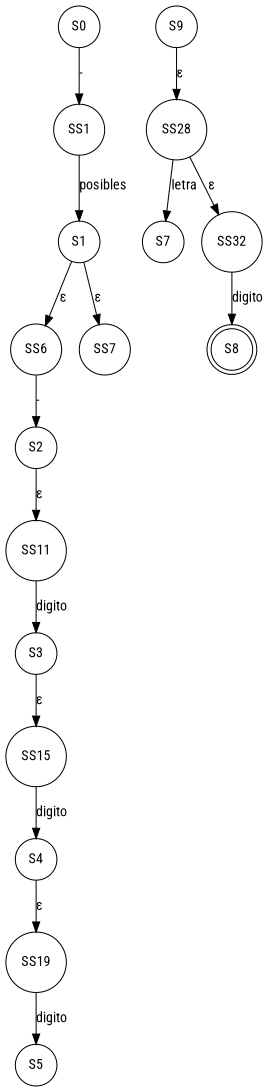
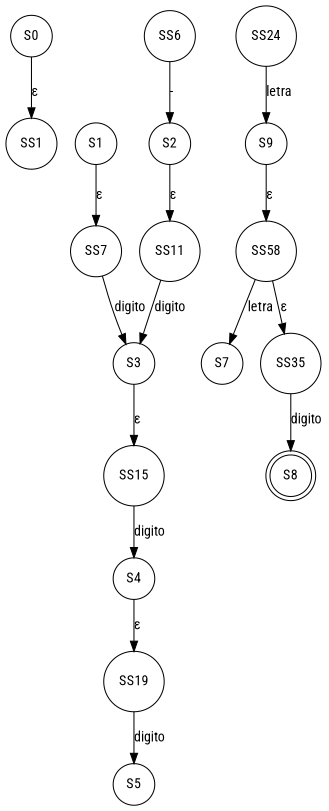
none -> (266, 36)
(81, 74) -> (35, 92)
(177, 130) -> (266, 251)
(79, 183) -> none
(232, 242) -> (291, 363)
(60, 289) -> none
none -> (111, 306)
